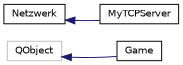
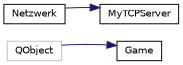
(87, 21) -> (78, 8)
(94, 57) -> (84, 44)
